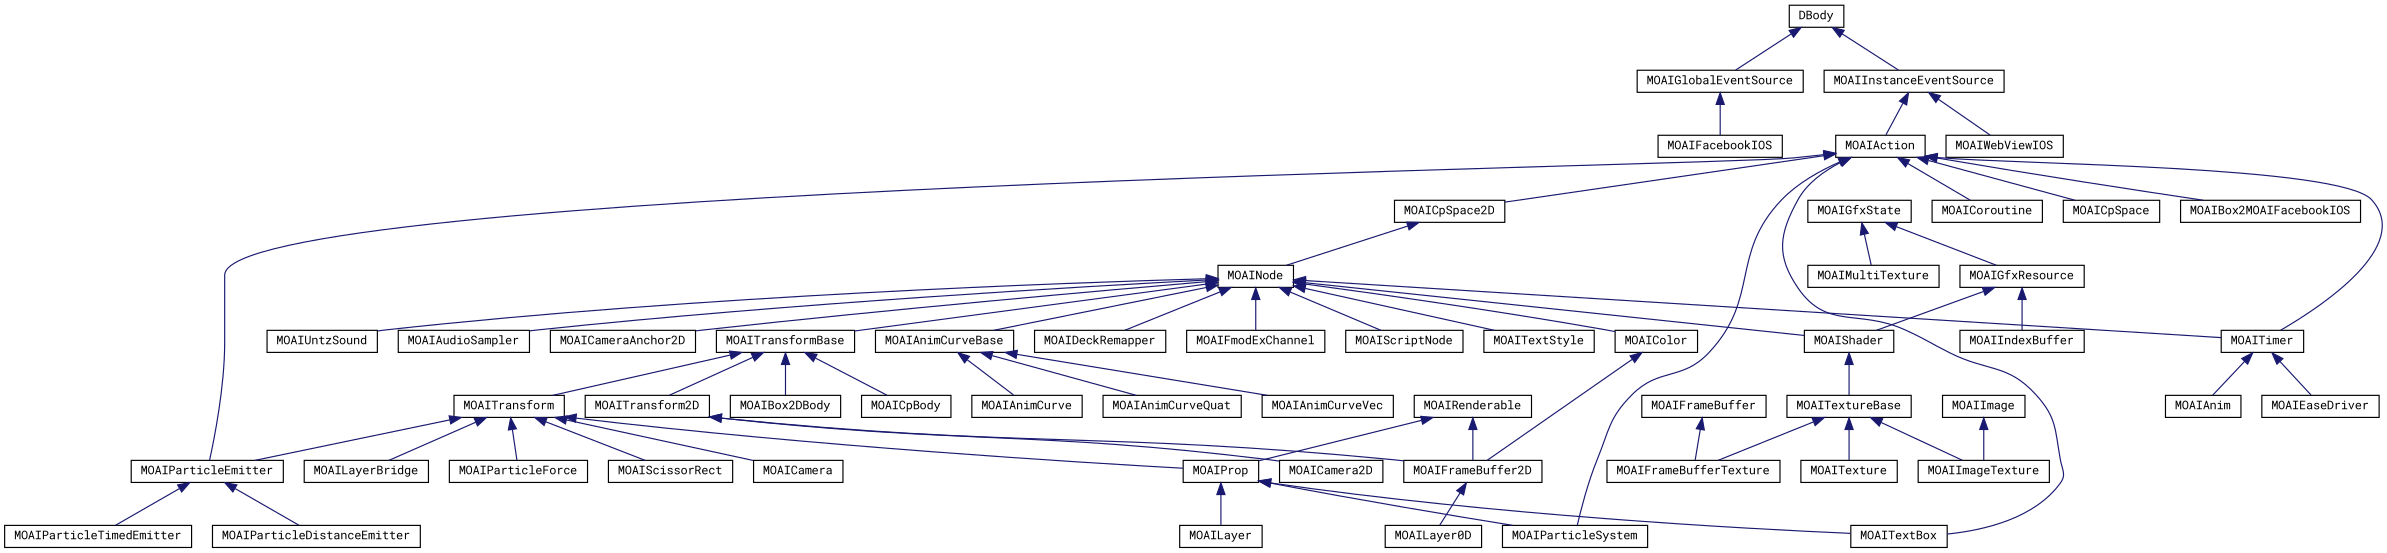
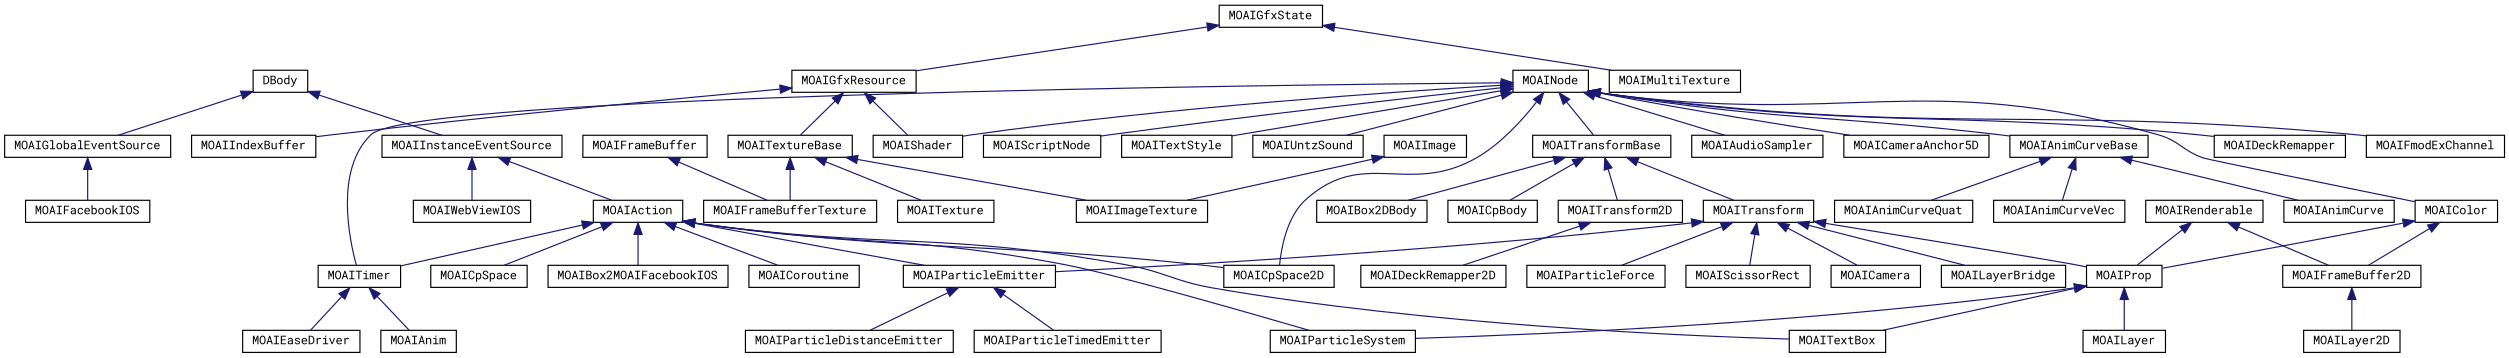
(1347, 246) -> (1394, 174)
none -> (2271, 248)
(623, 341) -> (1916, 146)
(1849, 380) -> (818, 118)
(1216, 446) -> none
(1331, 471) -> (1433, 276)
(1433, 536) -> (2352, 341)
